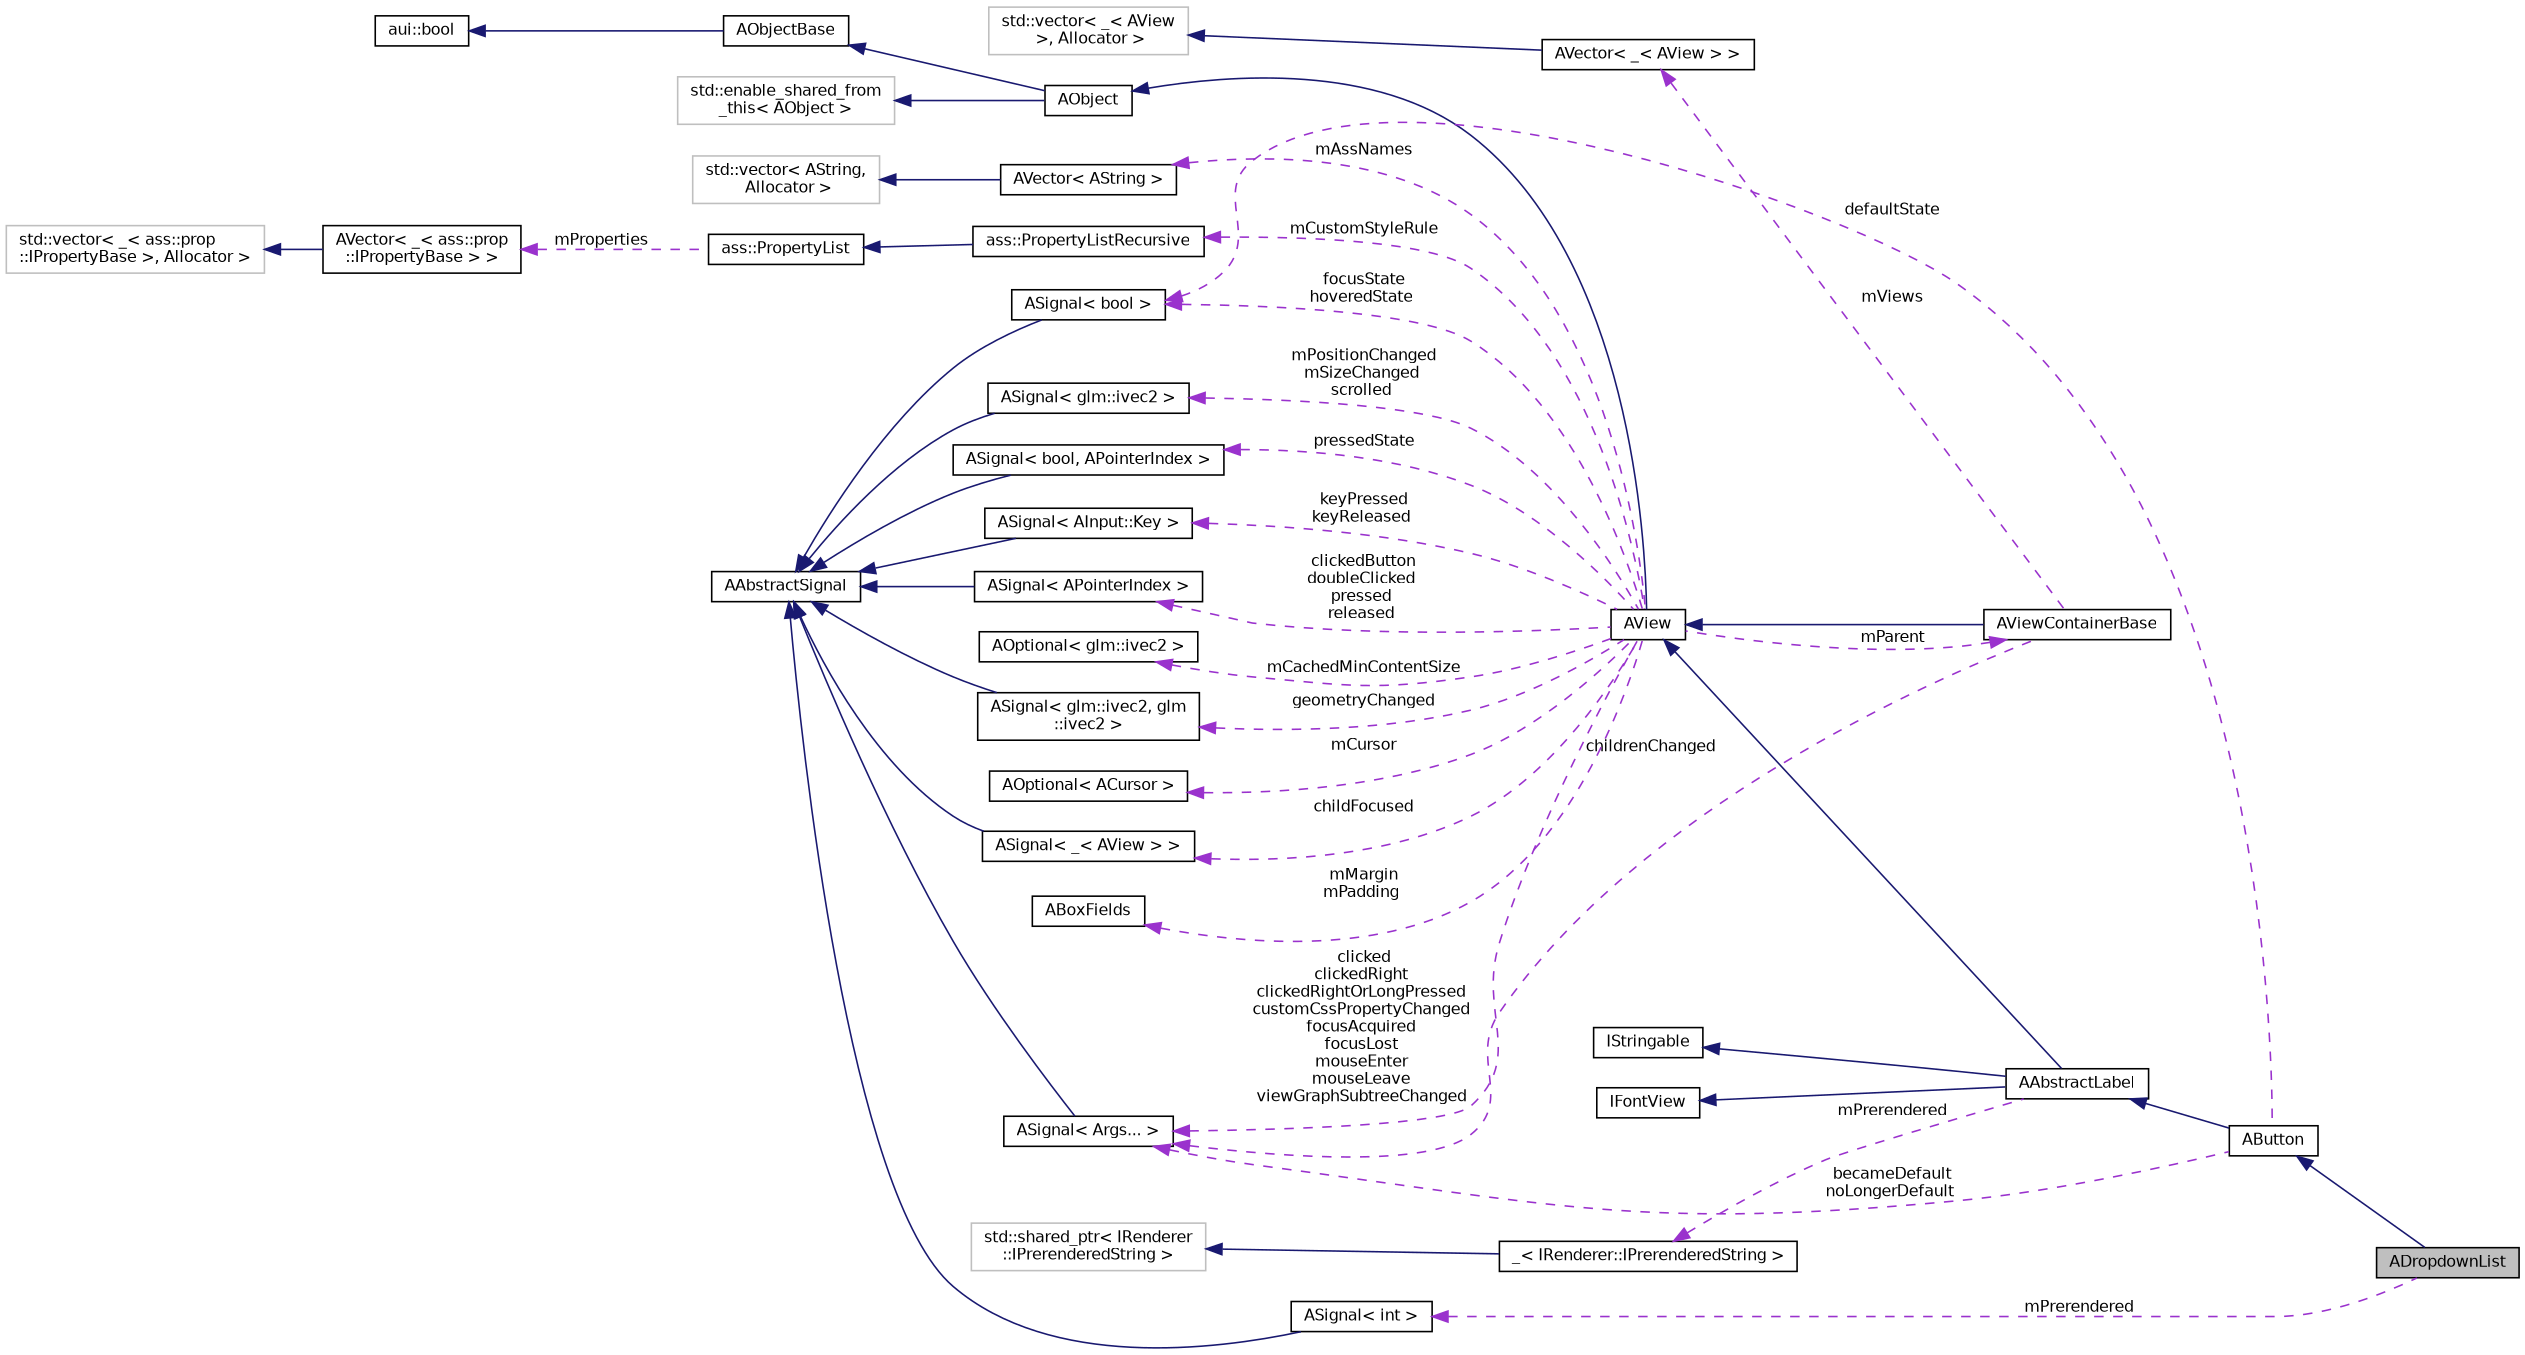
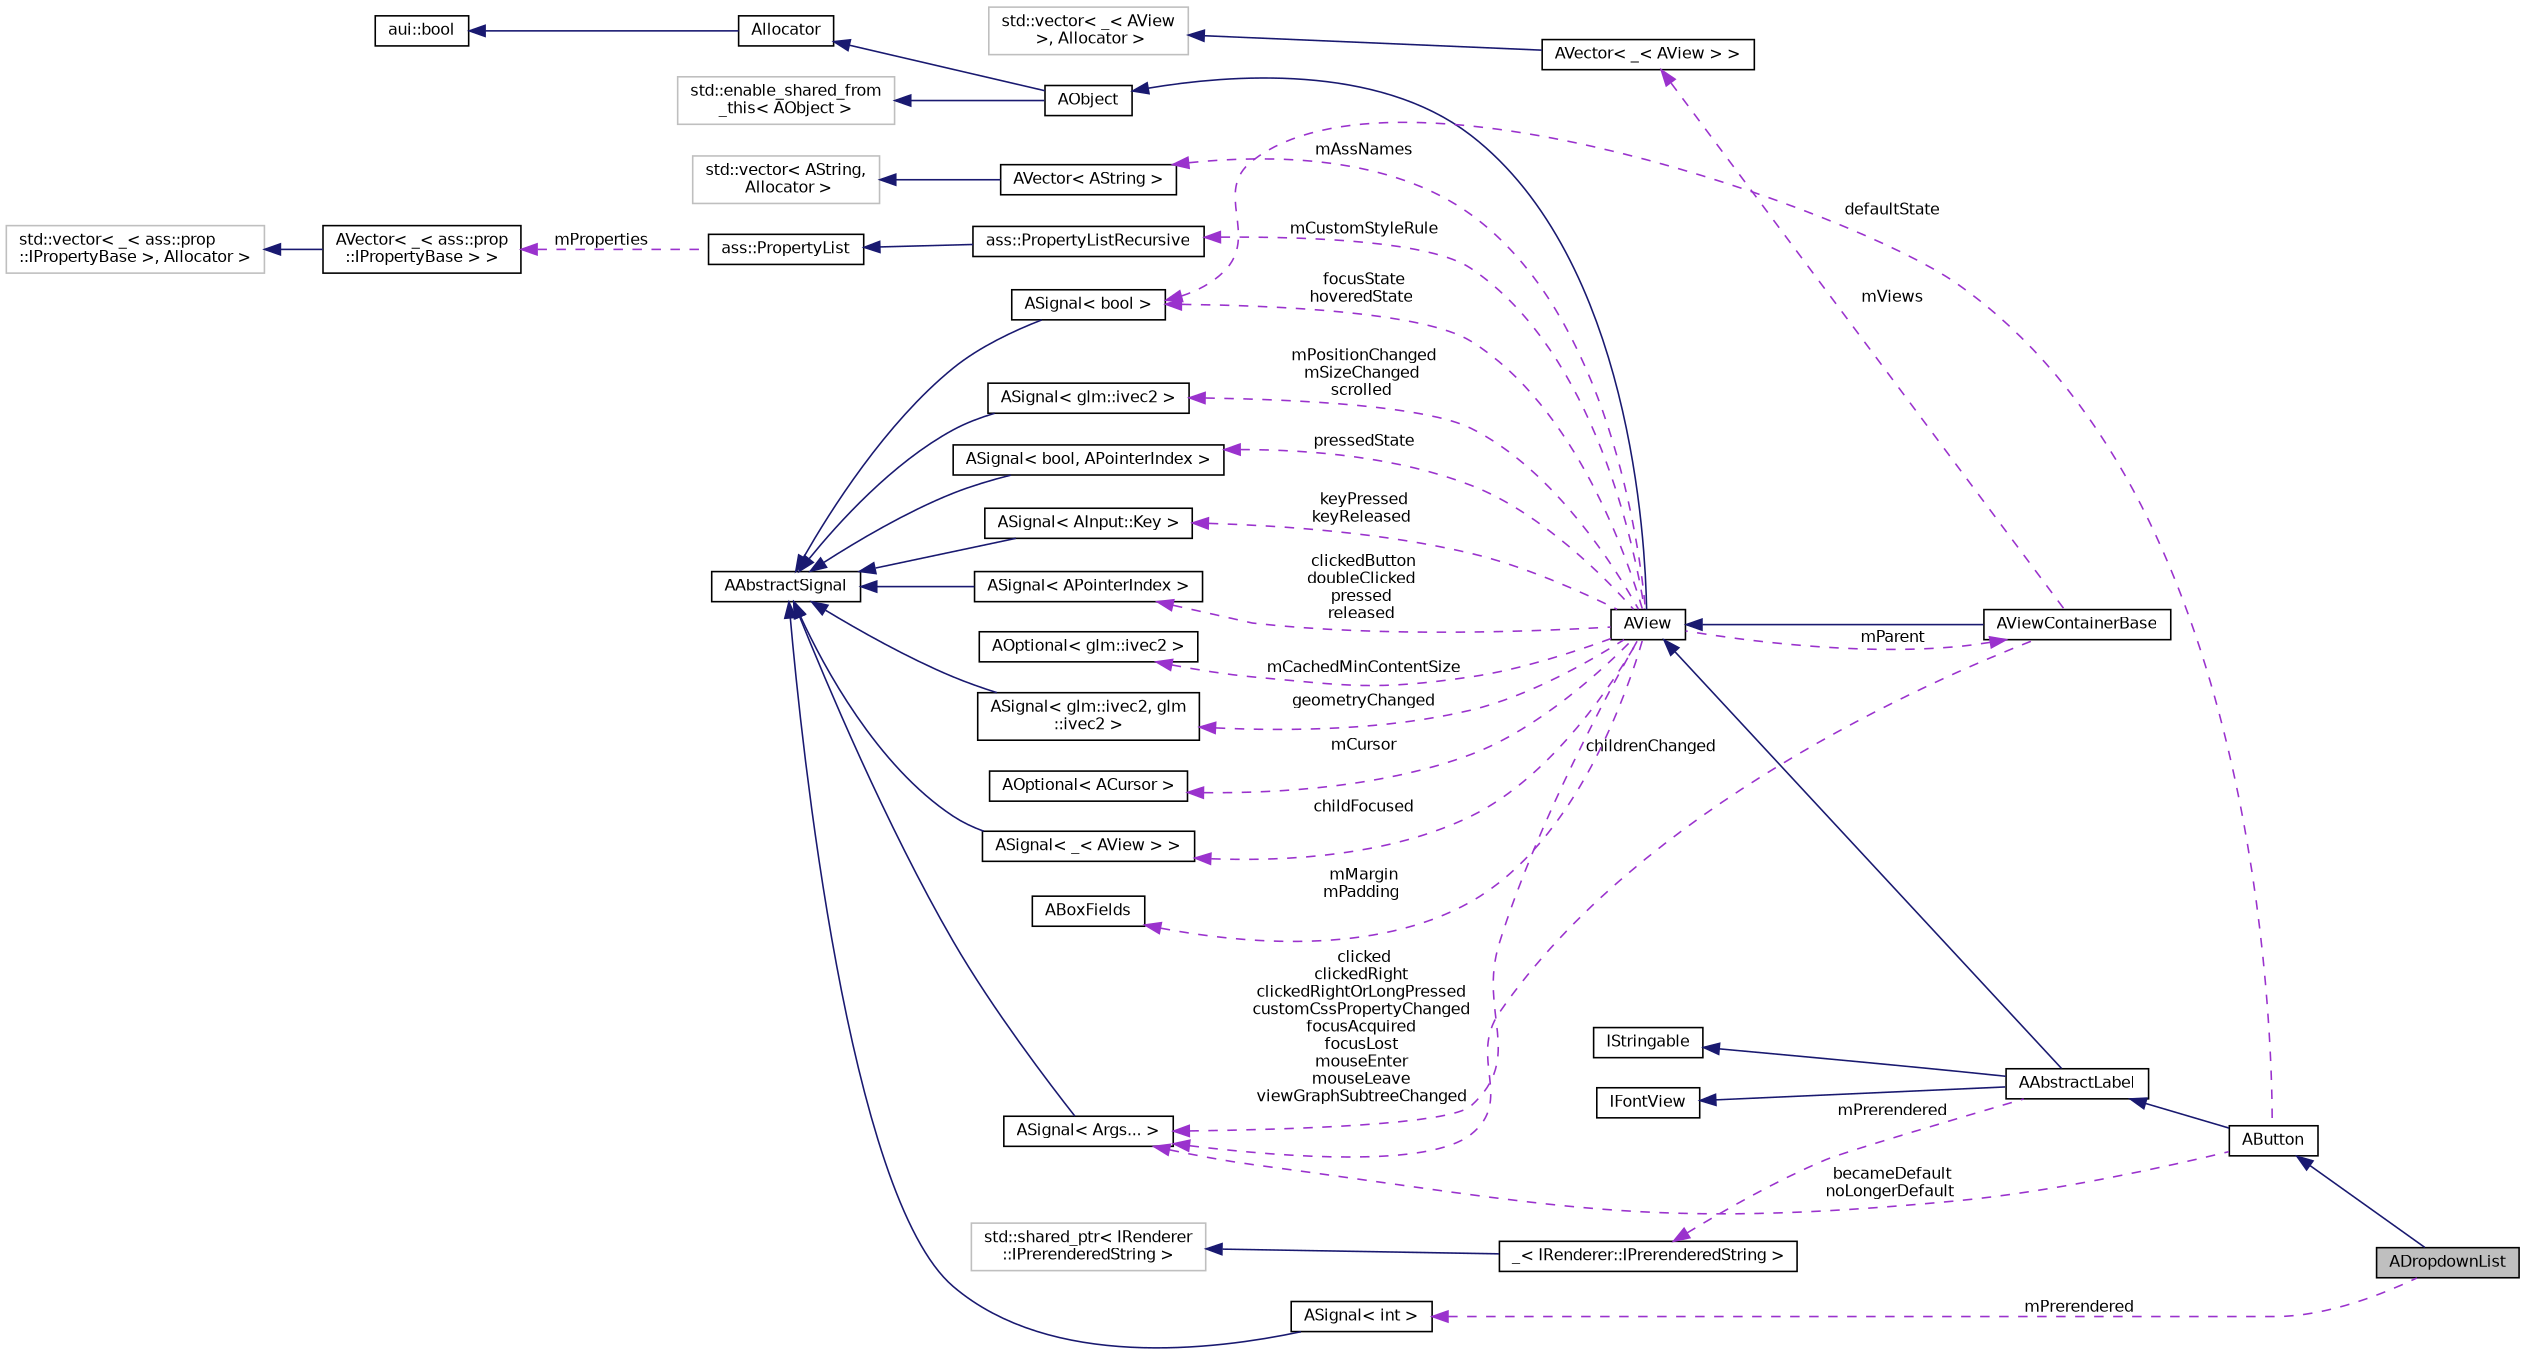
(786, 31) -> (786, 31)
